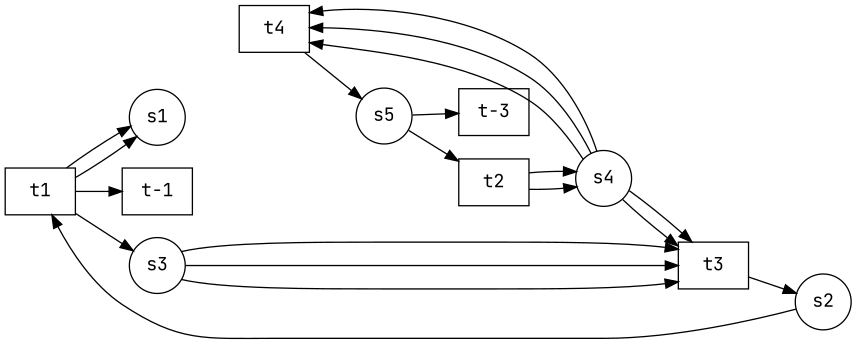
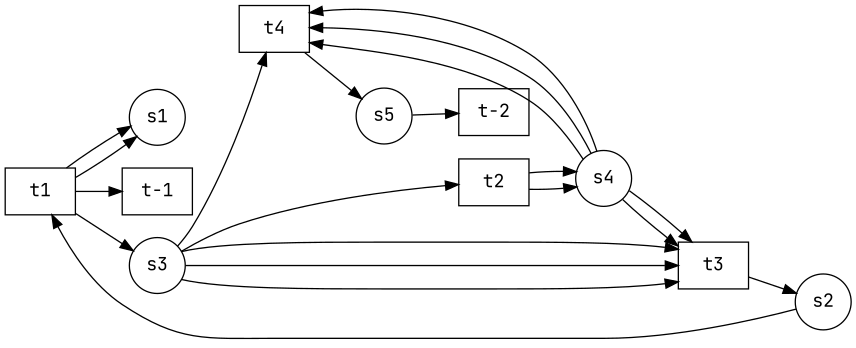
(494, 112) -> (494, 112)
(428, 142) -> (310, 205)
none -> (227, 159)
